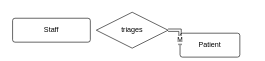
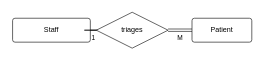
none -> (84, 30)
(210, 45) -> (222, 30)
